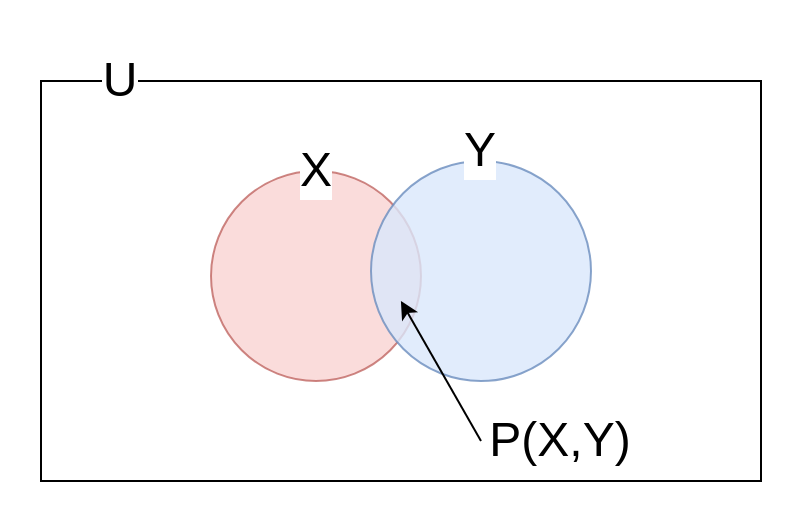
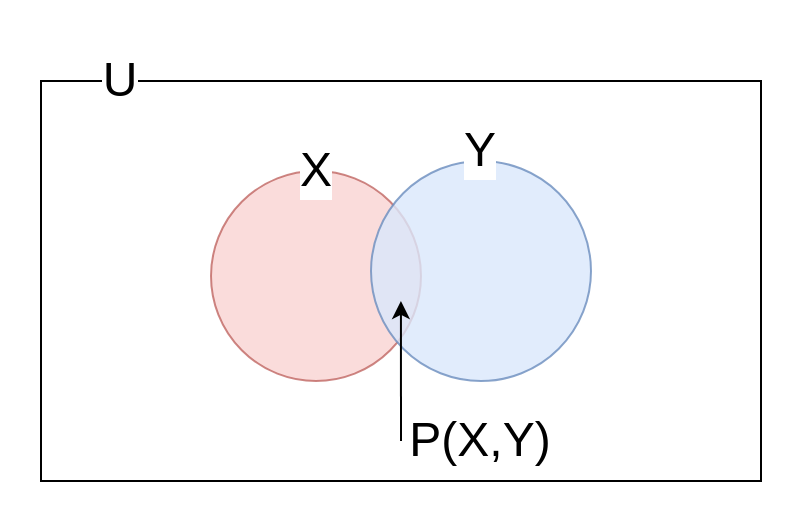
(561, 441) -> (481, 441)
